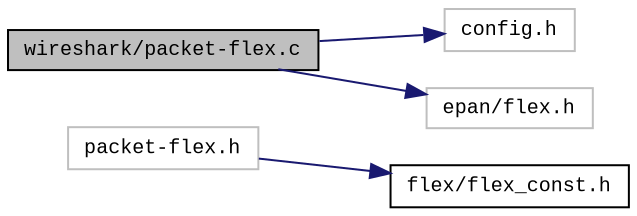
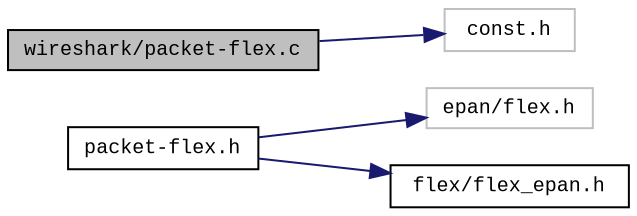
(510, 30) -> (510, 30)
(342, 80) -> (333, 129)
(163, 148) -> (163, 148)
(510, 186) -> (510, 186)
